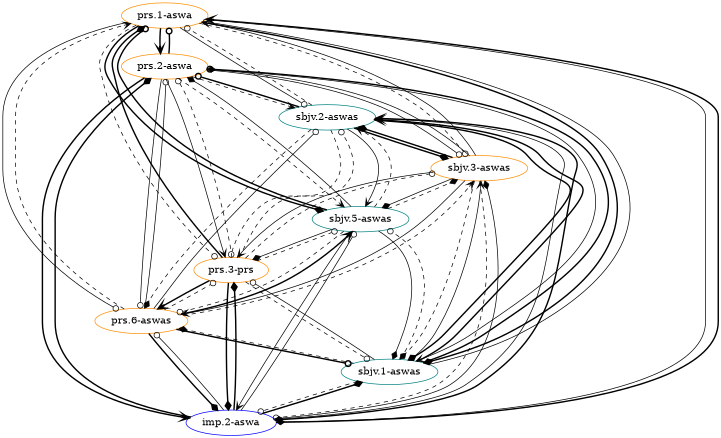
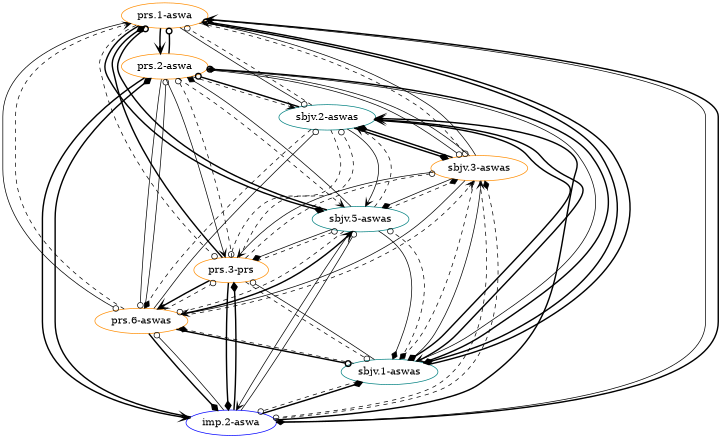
(573, 122) -> (573, 122)
(545, 264) -> none
(462, 374) -> (462, 374)
